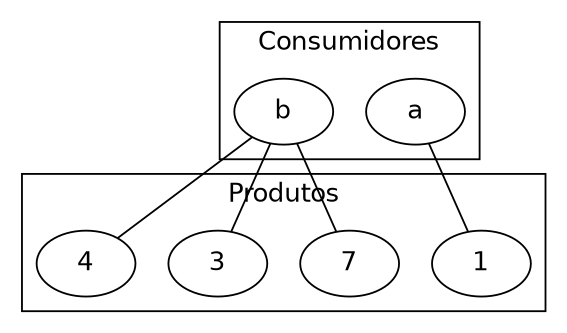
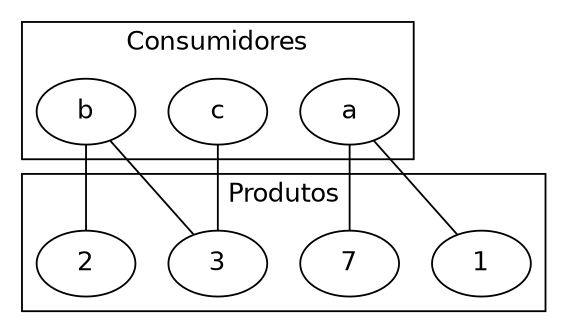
none -> (218, 112)
(317, 188) -> (350, 188)
(86, 264) -> (86, 264)
